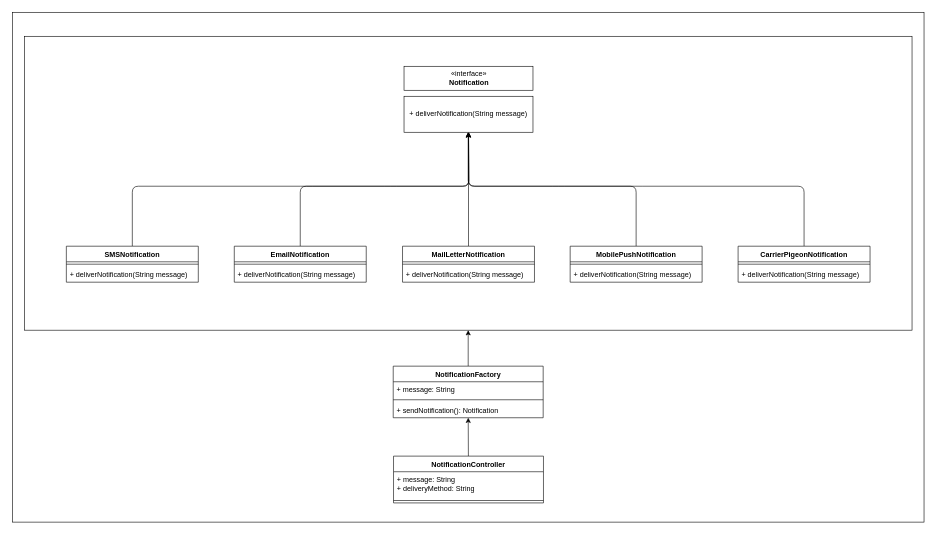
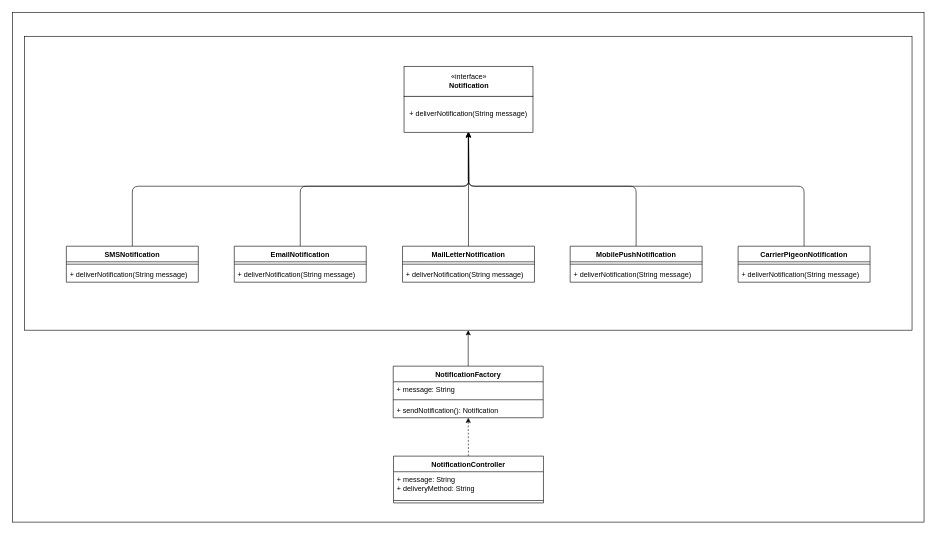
(469, 78) -> (469, 81)
(468, 439) -> (468, 439)
